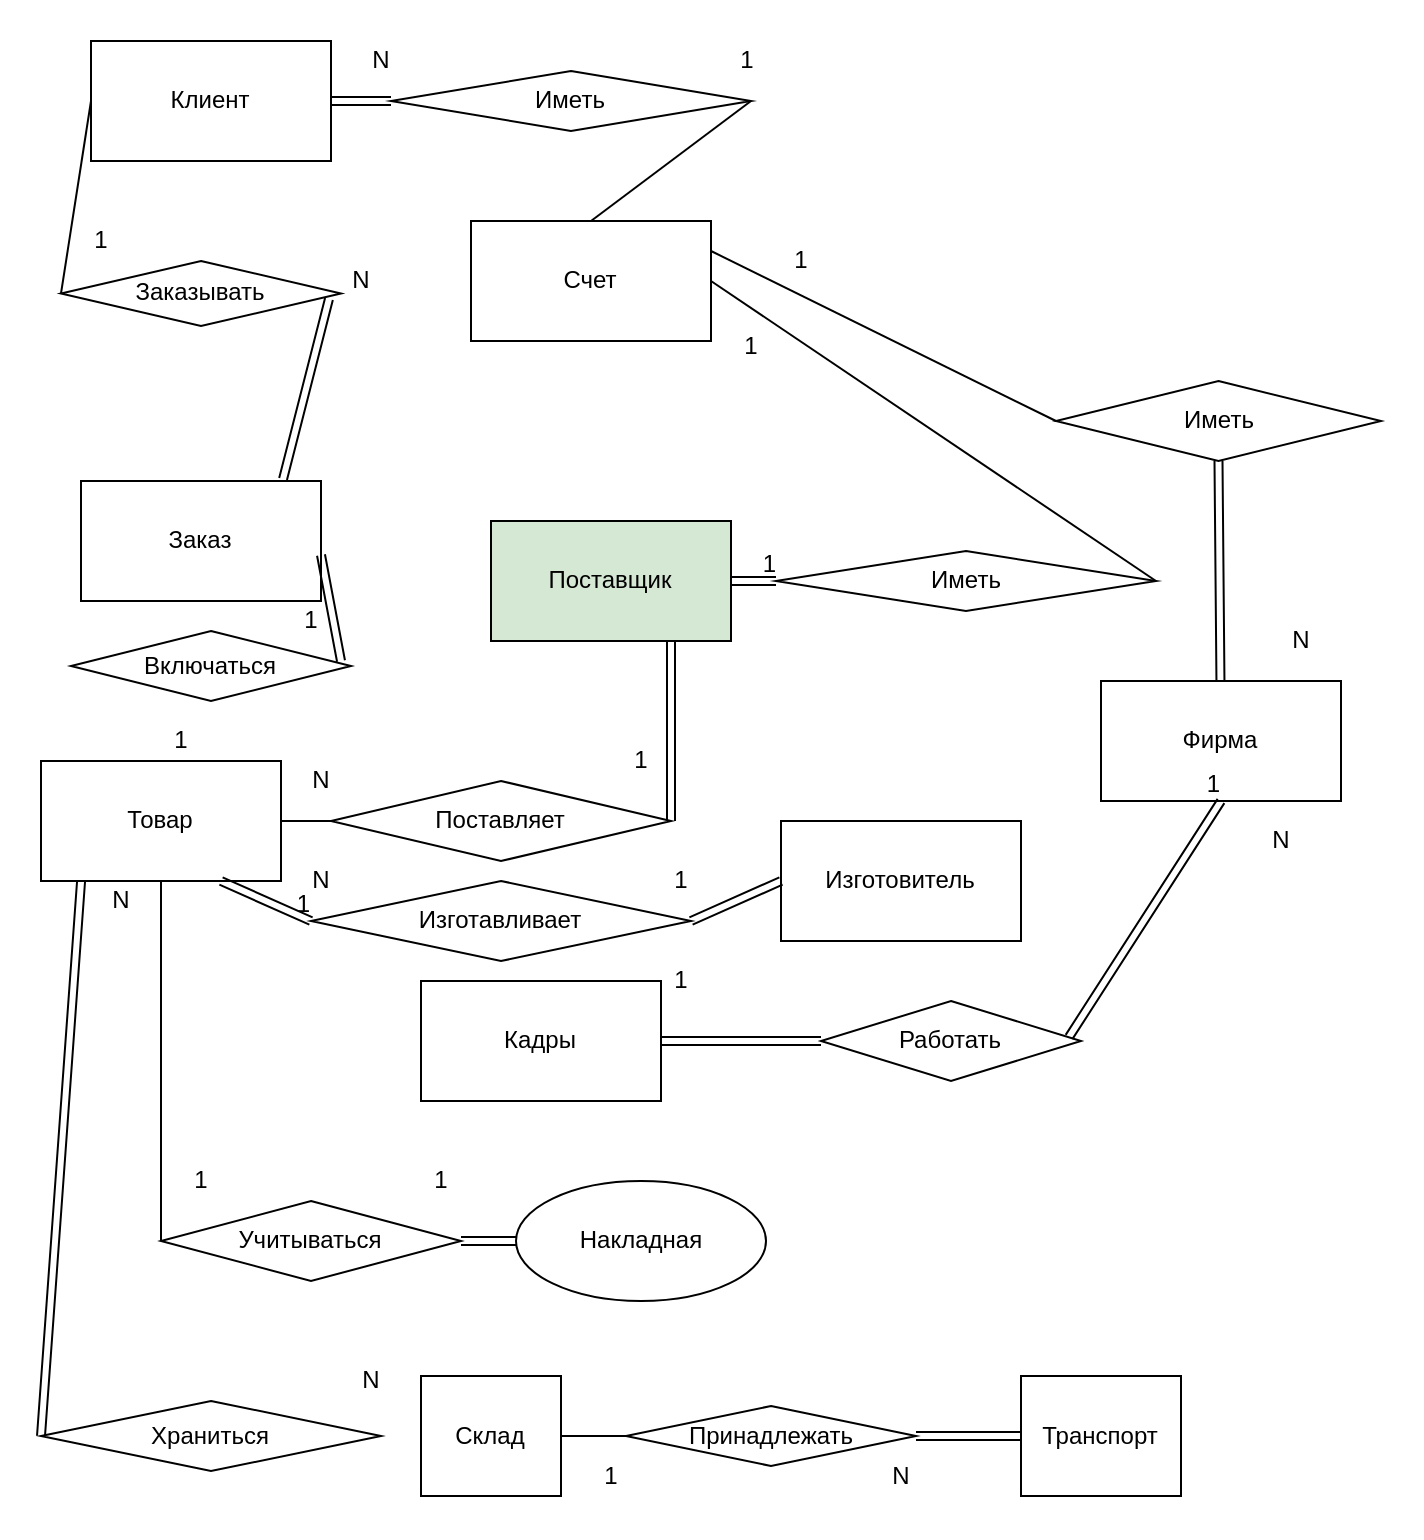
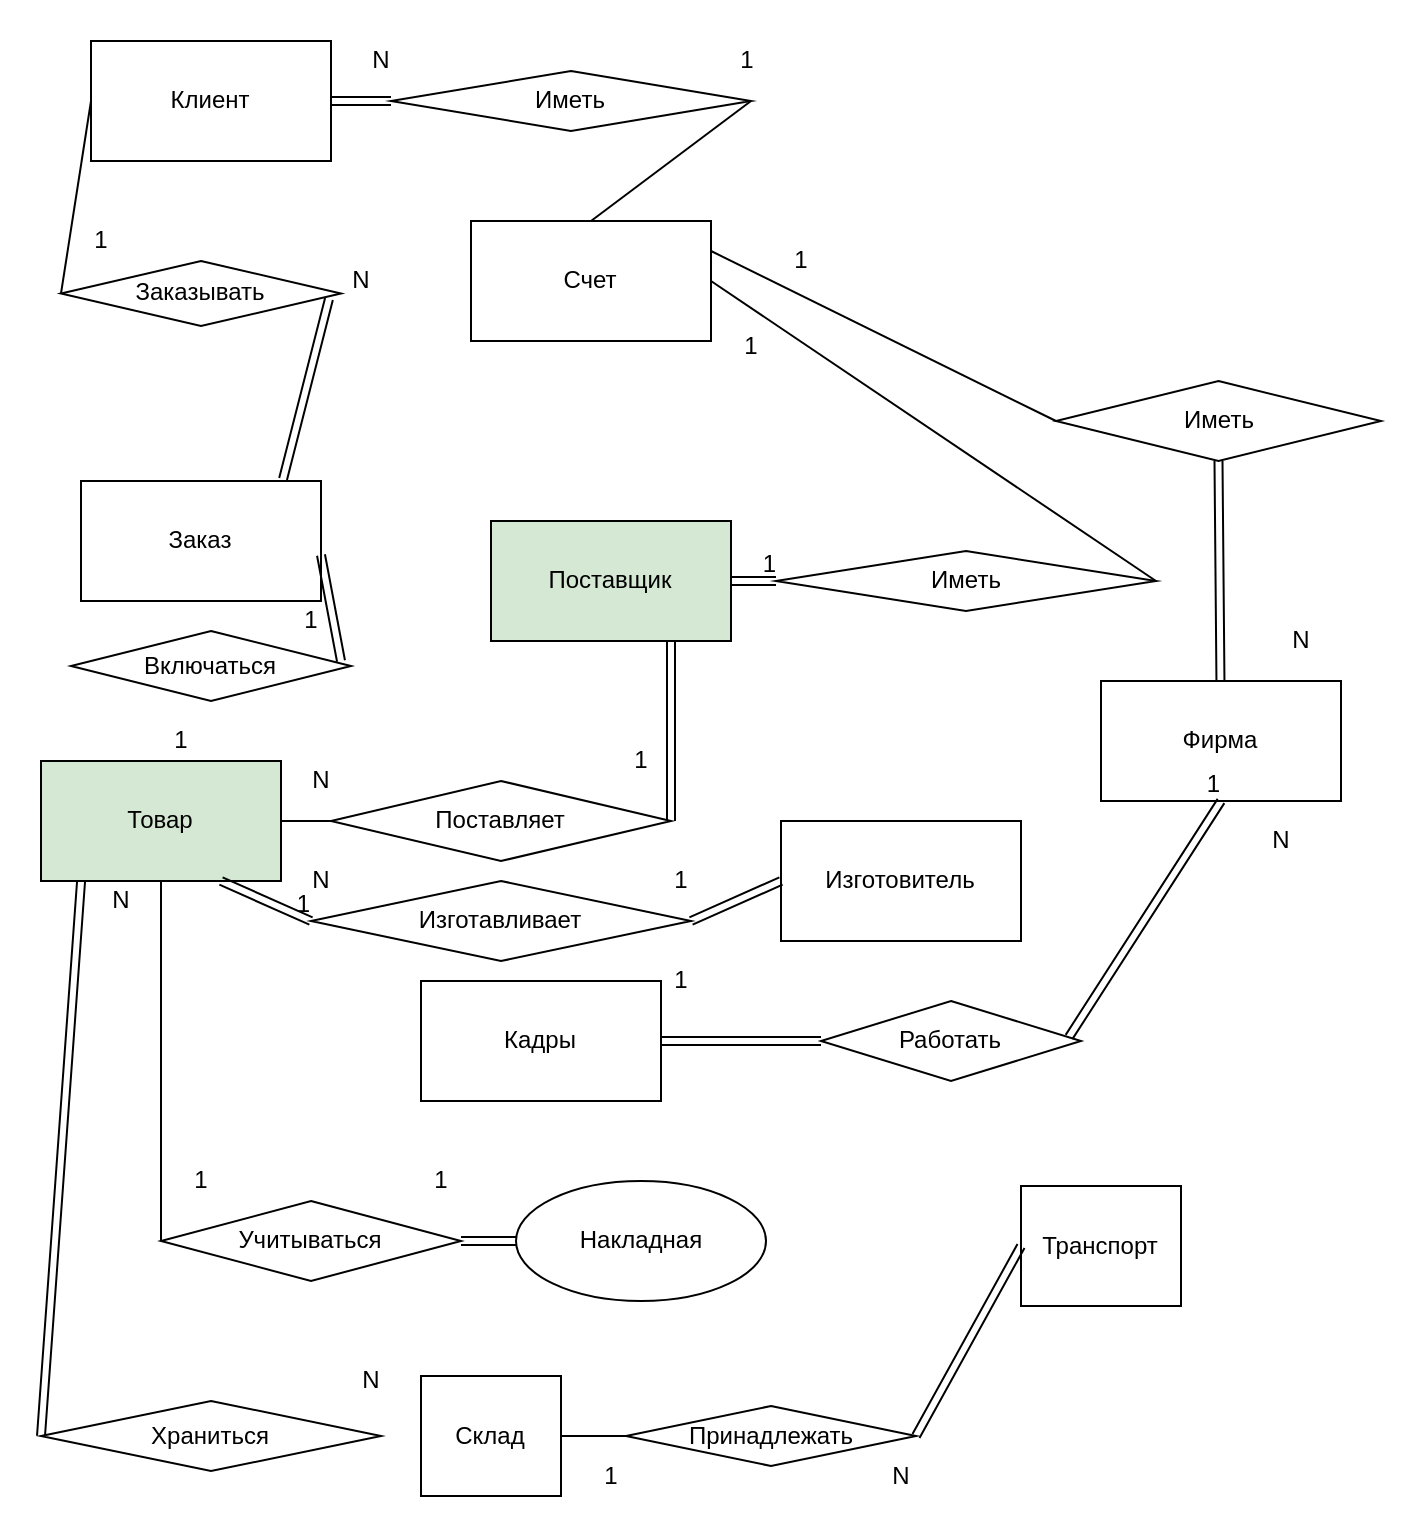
(161, 821) -> (161, 821)
(1101, 1436) -> (1101, 1246)
